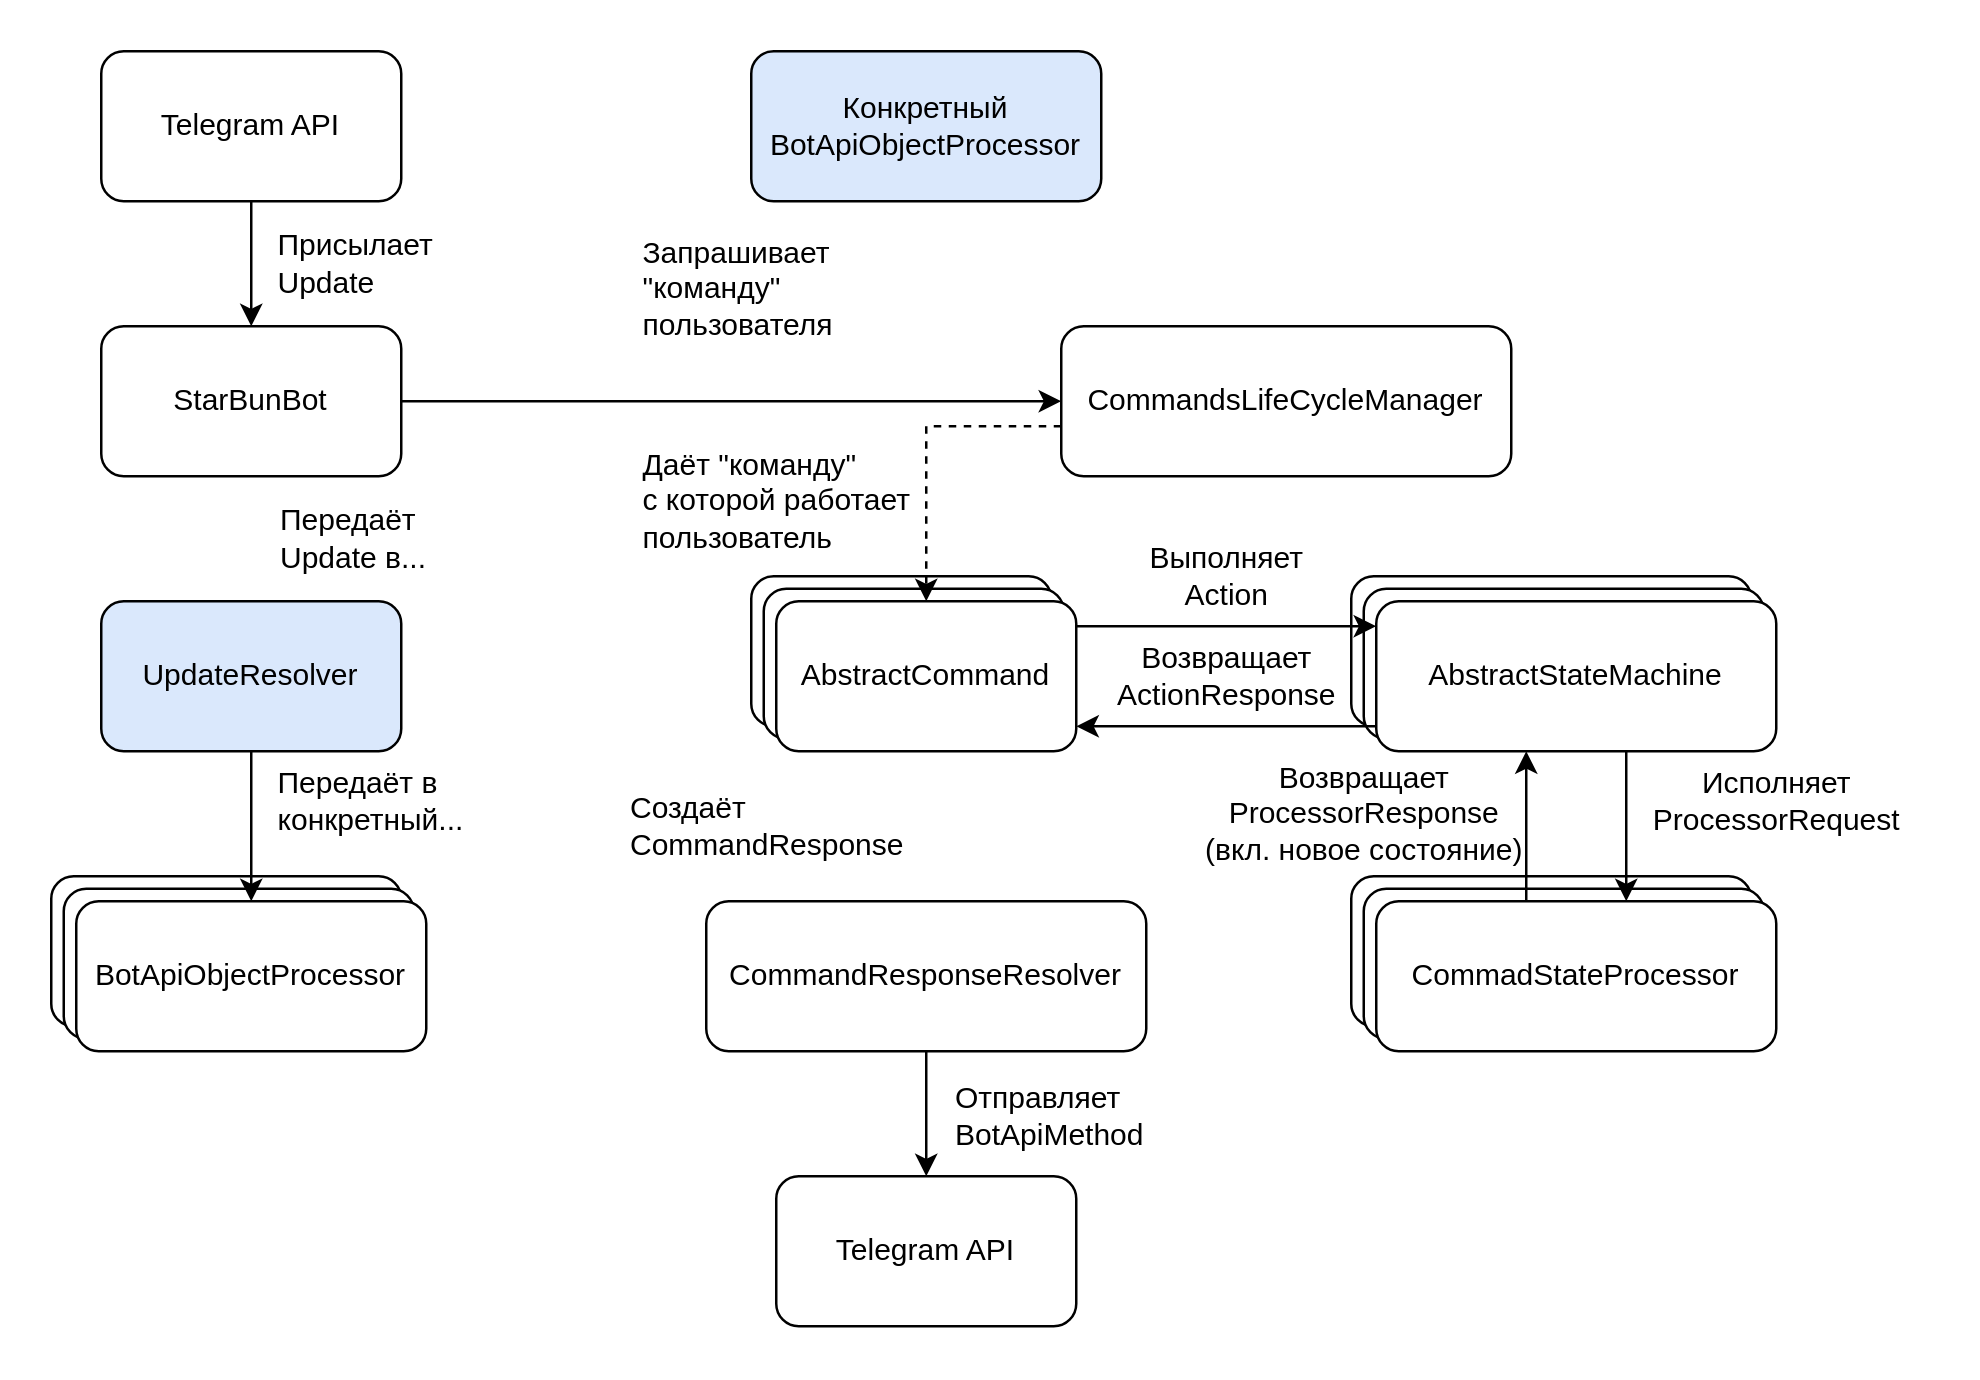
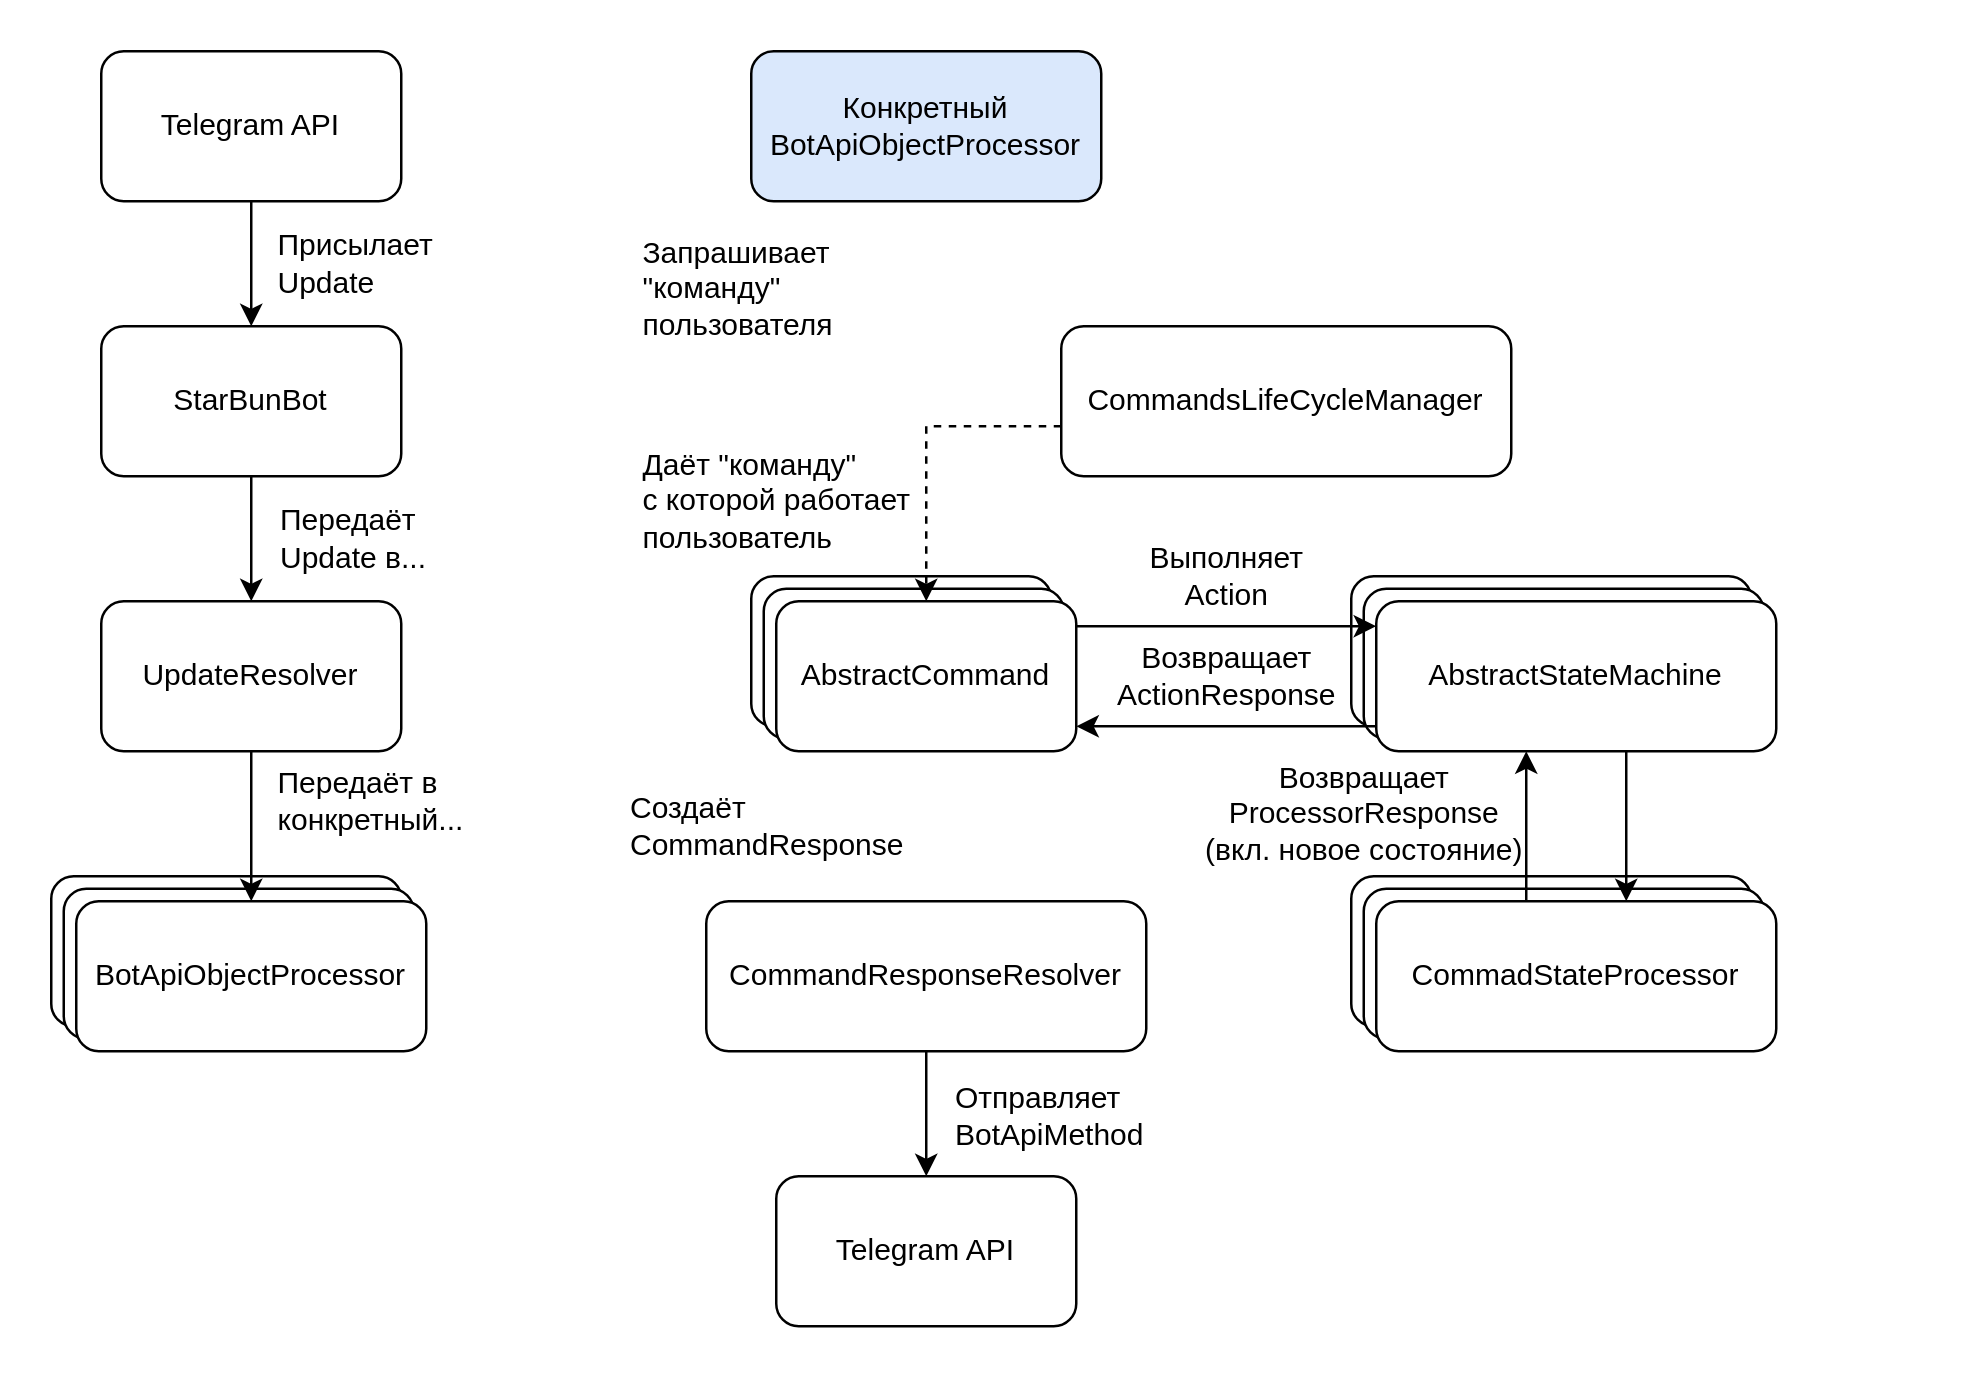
(723, 401) -> (251, 530)
(251, 676) -> (251, 676)
(1776, 801) -> none
